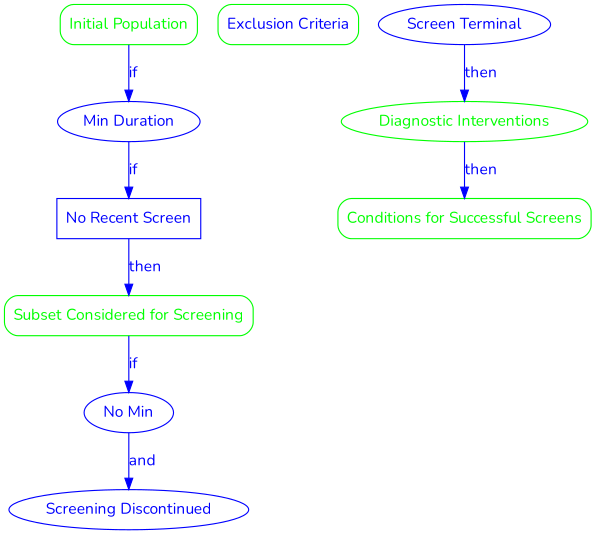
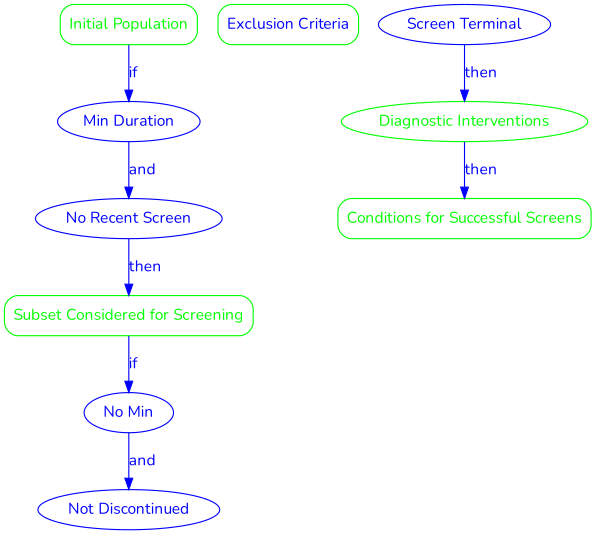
(133, 170) -> (143, 170)
(129, 219) -> (129, 219)
(129, 510) -> (129, 510)
